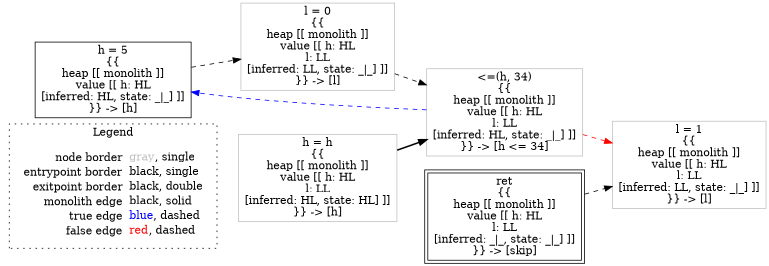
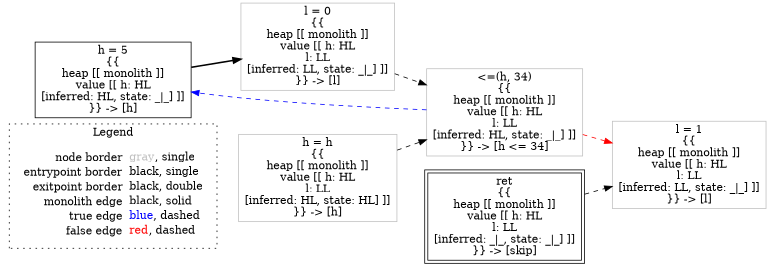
(212, 64) -> (212, 64)
(408, 146) -> (408, 146)
